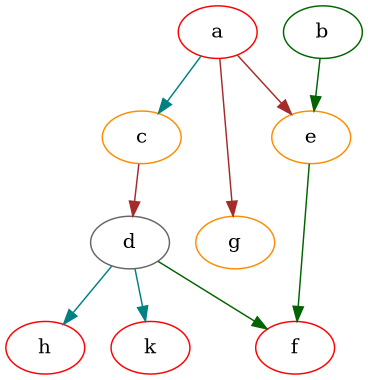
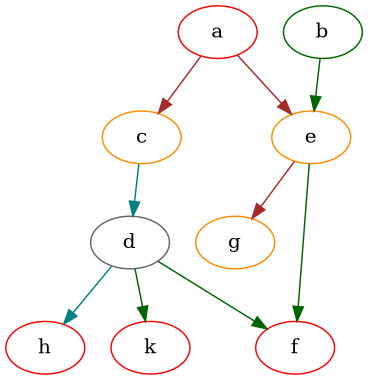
(184, 79) -> (184, 79)
(226, 130) -> (278, 184)
(137, 183) -> (137, 183)
(139, 288) -> (139, 288)
